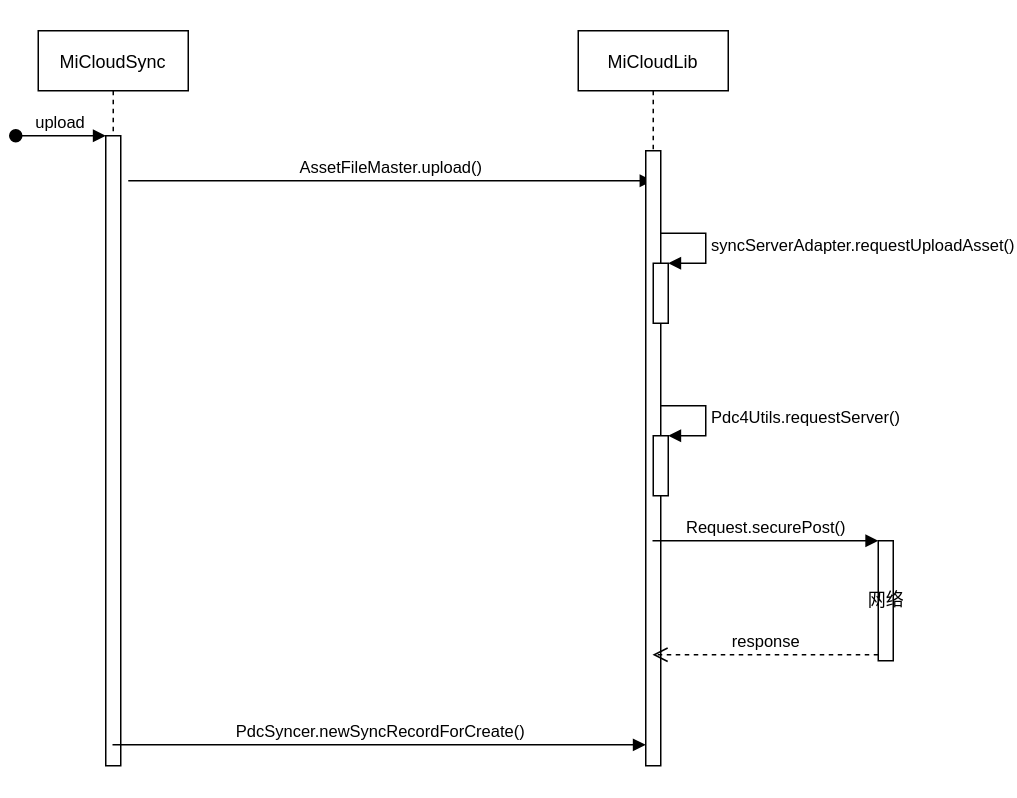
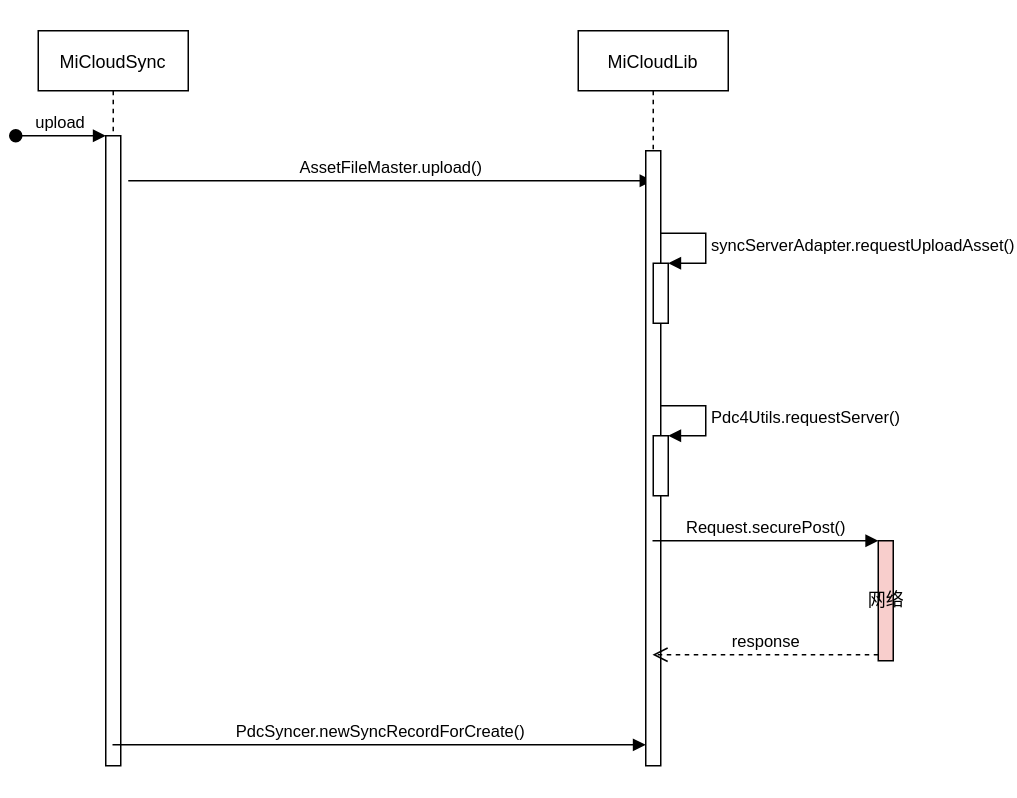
(886, 601) -> (886, 601)
